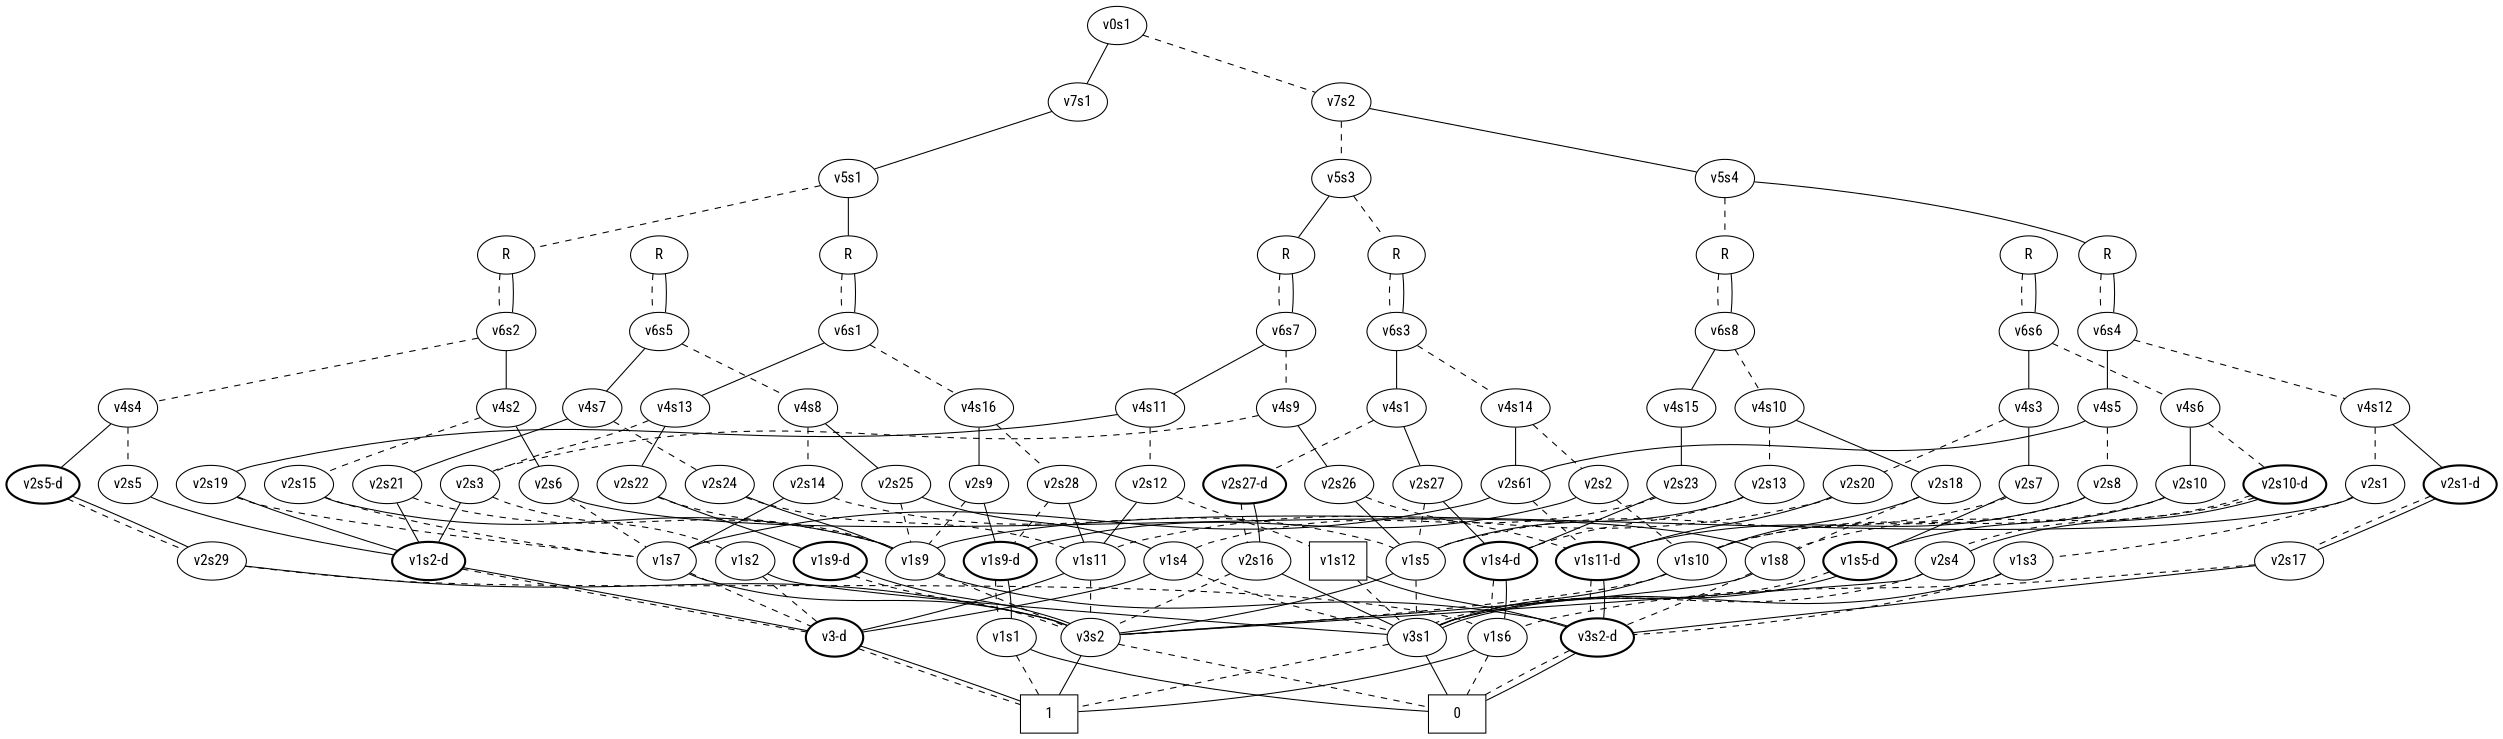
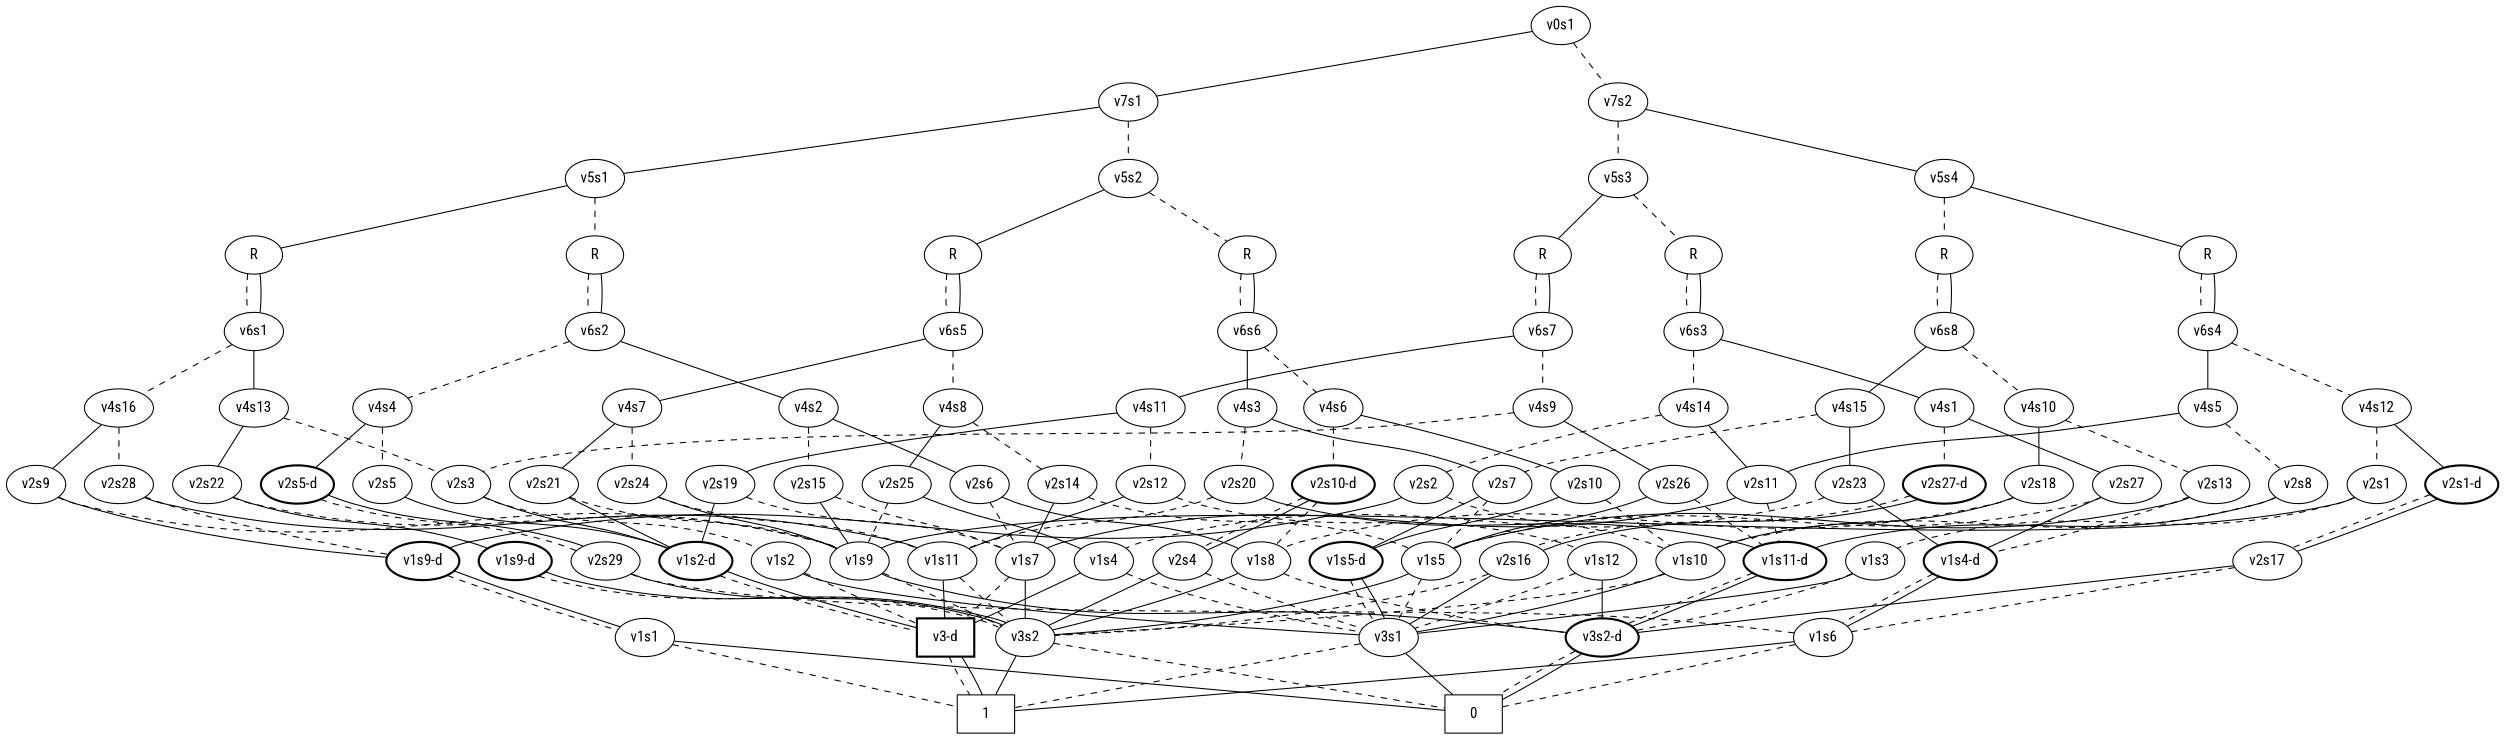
none -> (1128, 178)
none -> (1670, 440)
(1516, 484) -> (1762, 484)
(1338, 561) -> (1602, 561)
(835, 638) -> (946, 638)
